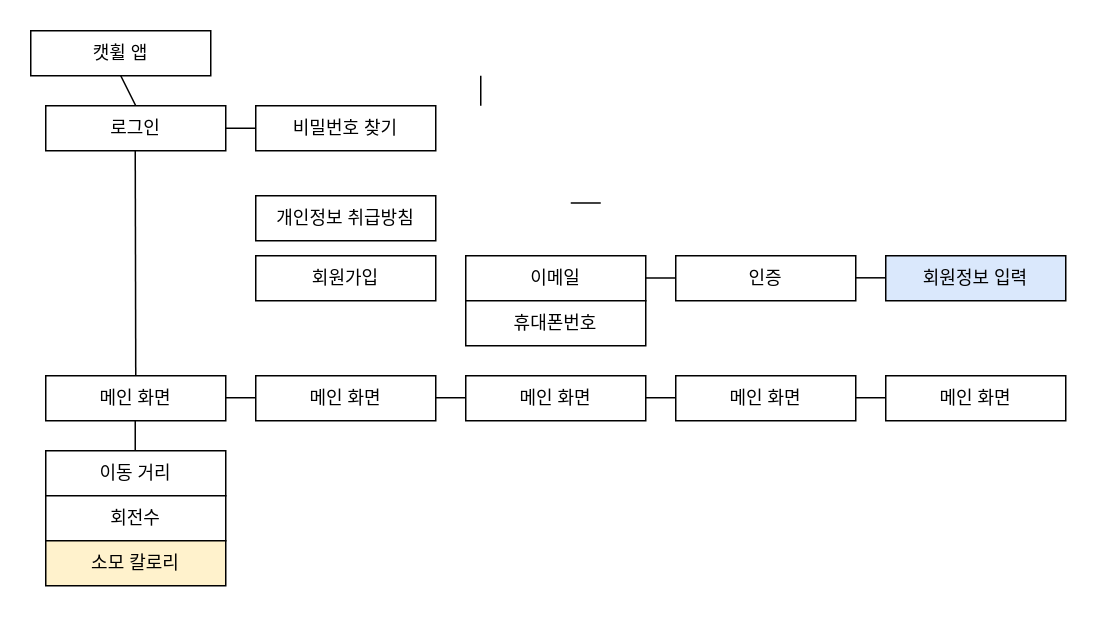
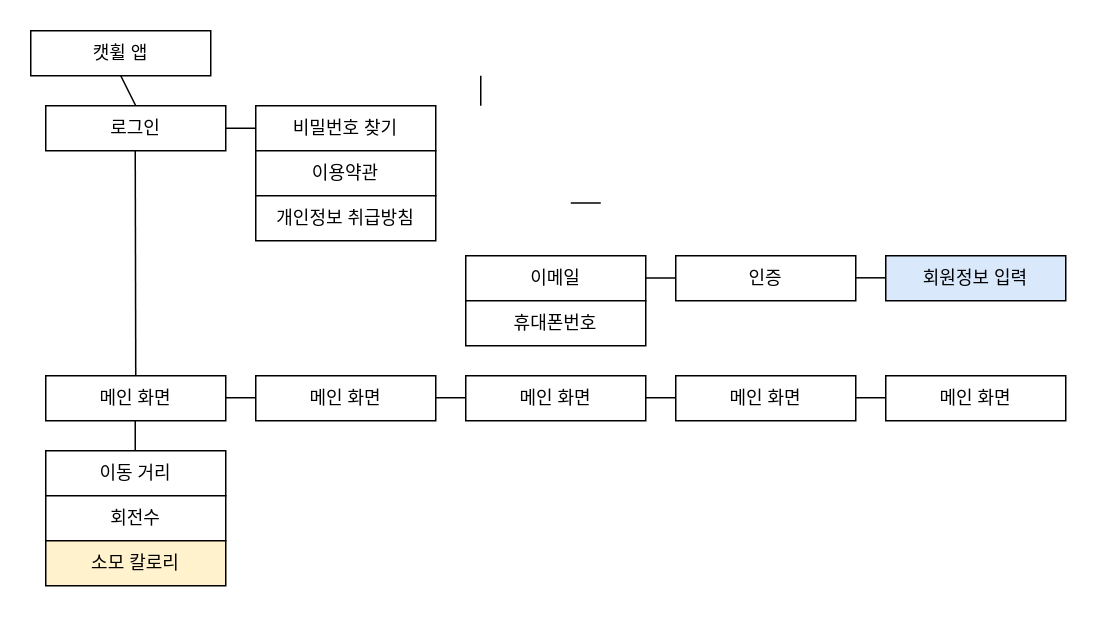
none -> (346, 173)
(346, 278) -> none
